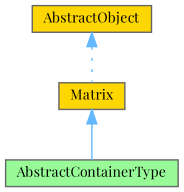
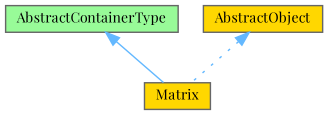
(92, 142) -> (140, 62)
